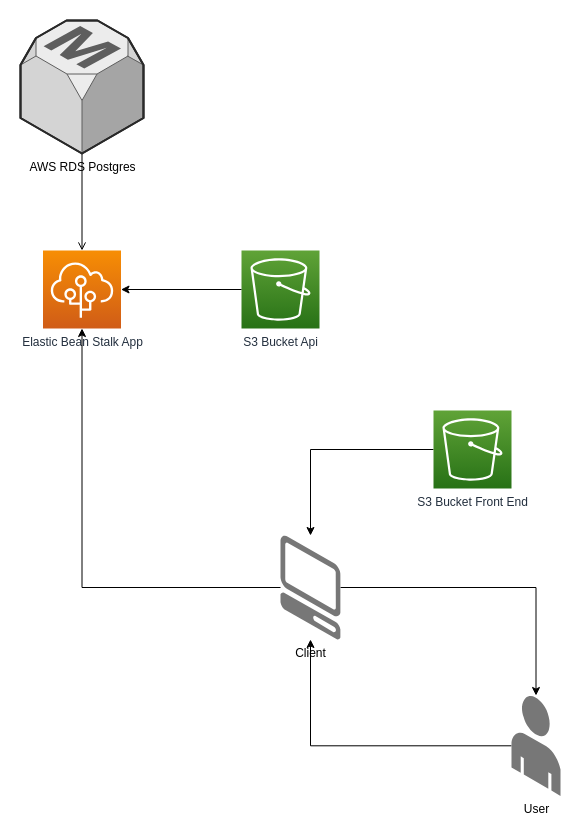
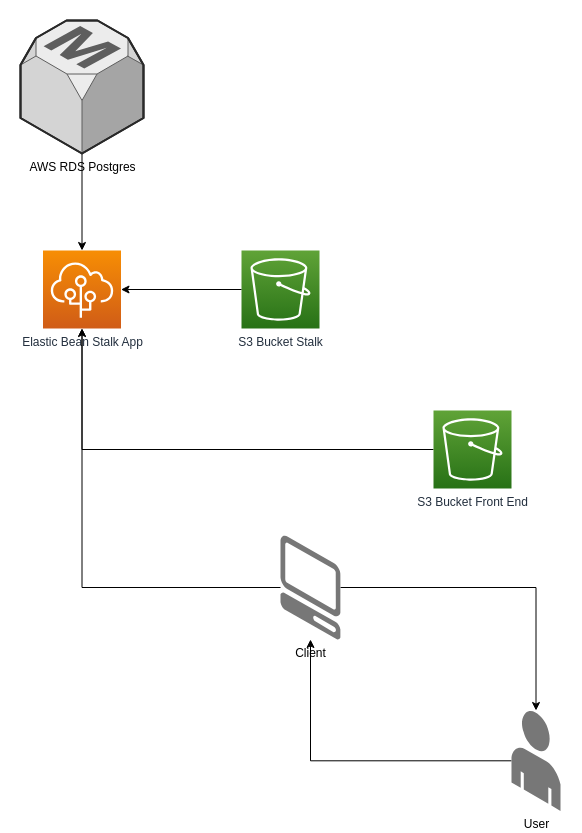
(82, 243) -> (82, 242)
(281, 343) -> (281, 343)
(82, 451) -> (82, 451)
(311, 488) -> (198, 450)
(536, 746) -> (536, 761)
